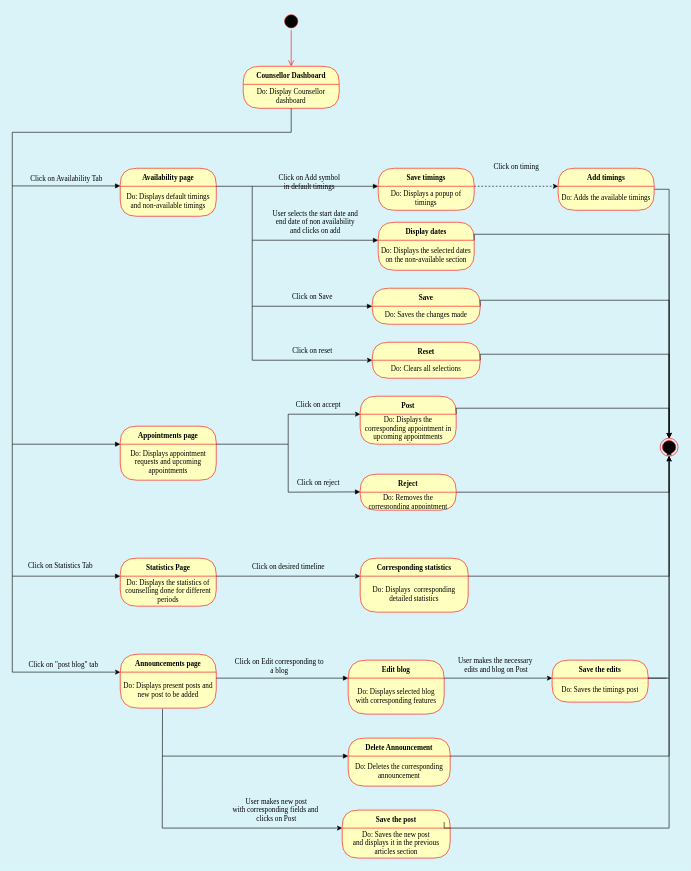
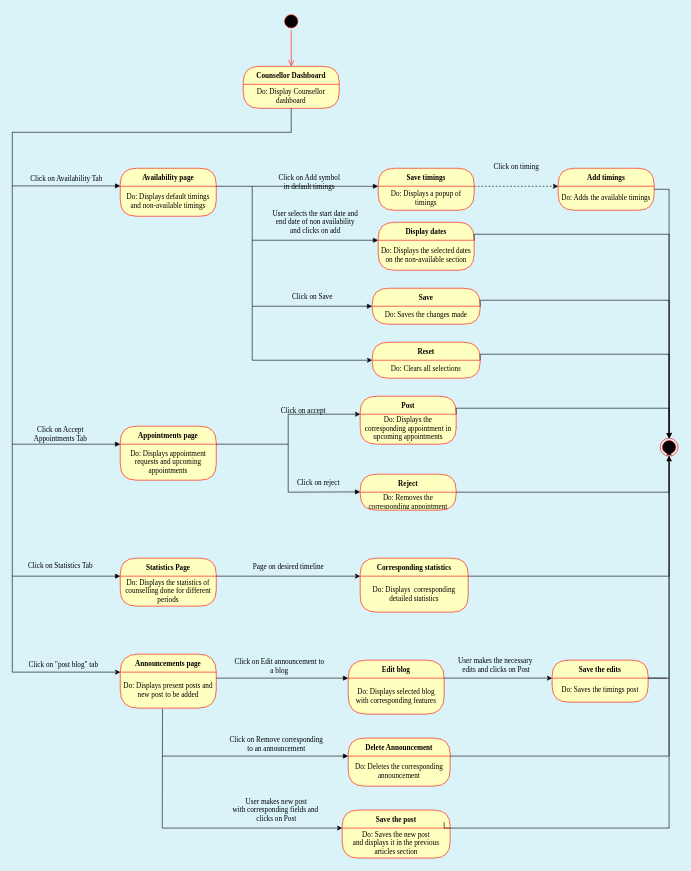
(312, 351) -> none
(318, 405) -> (303, 411)
none -> (60, 434)
(289, 567) -> (289, 567)
(496, 665) -> (496, 665)
(280, 666) -> (280, 666)
none -> (276, 744)
